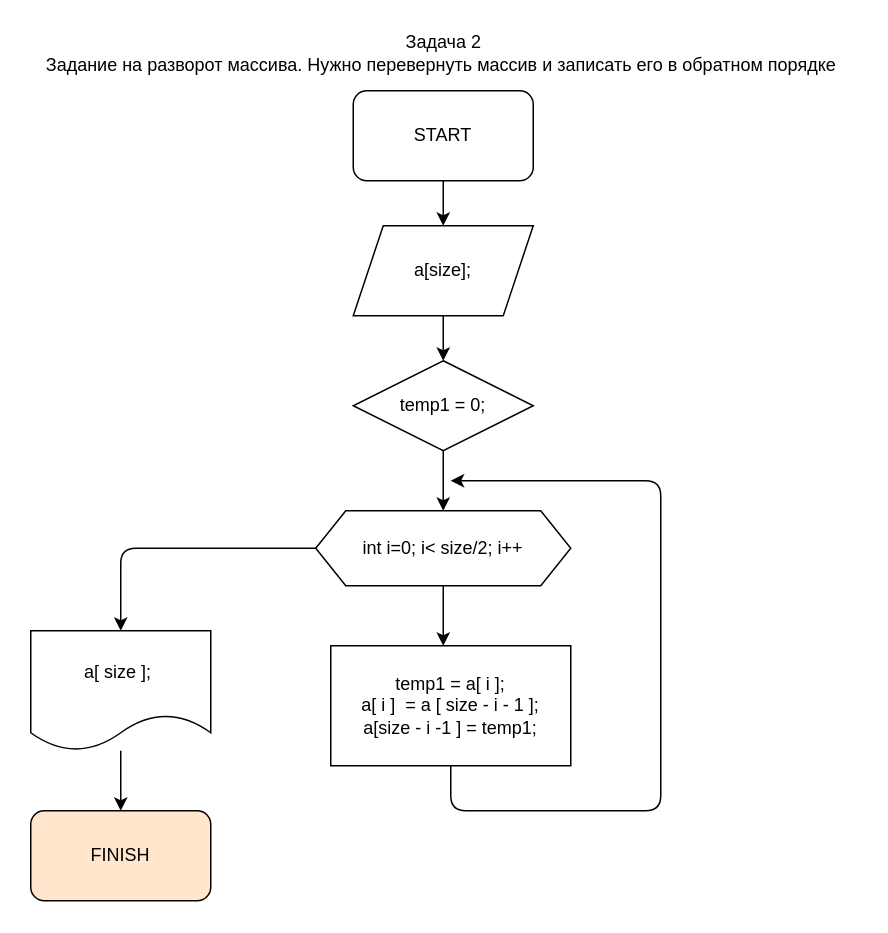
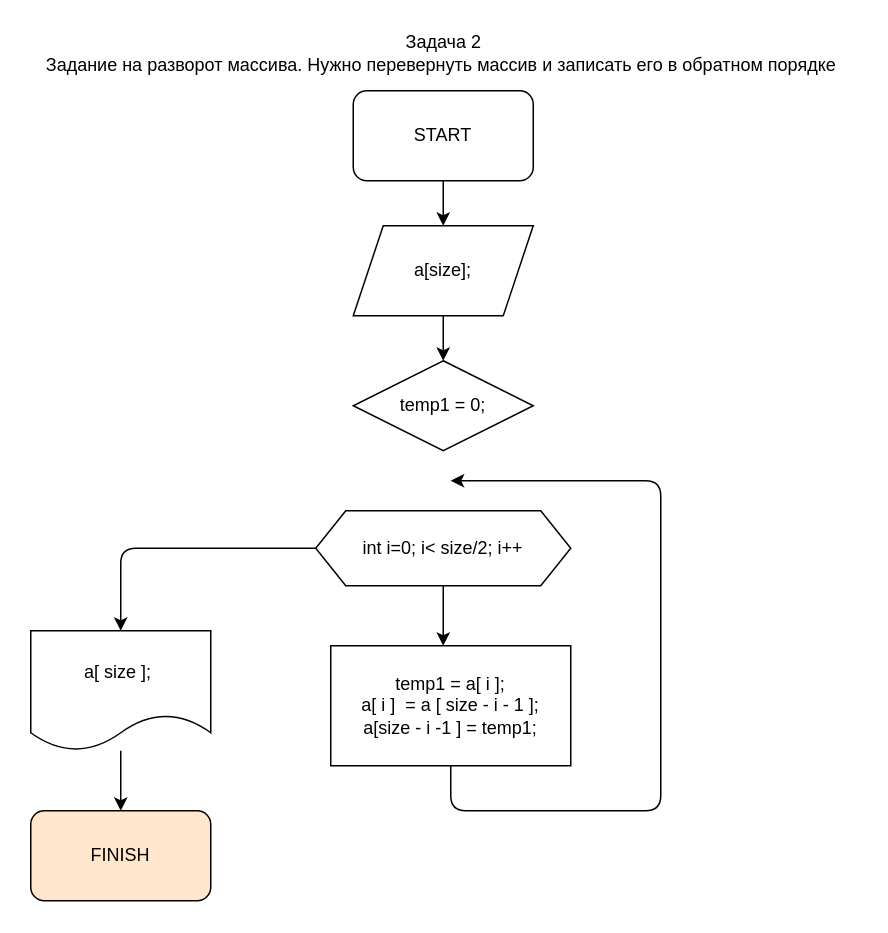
(443, 476) -> none
